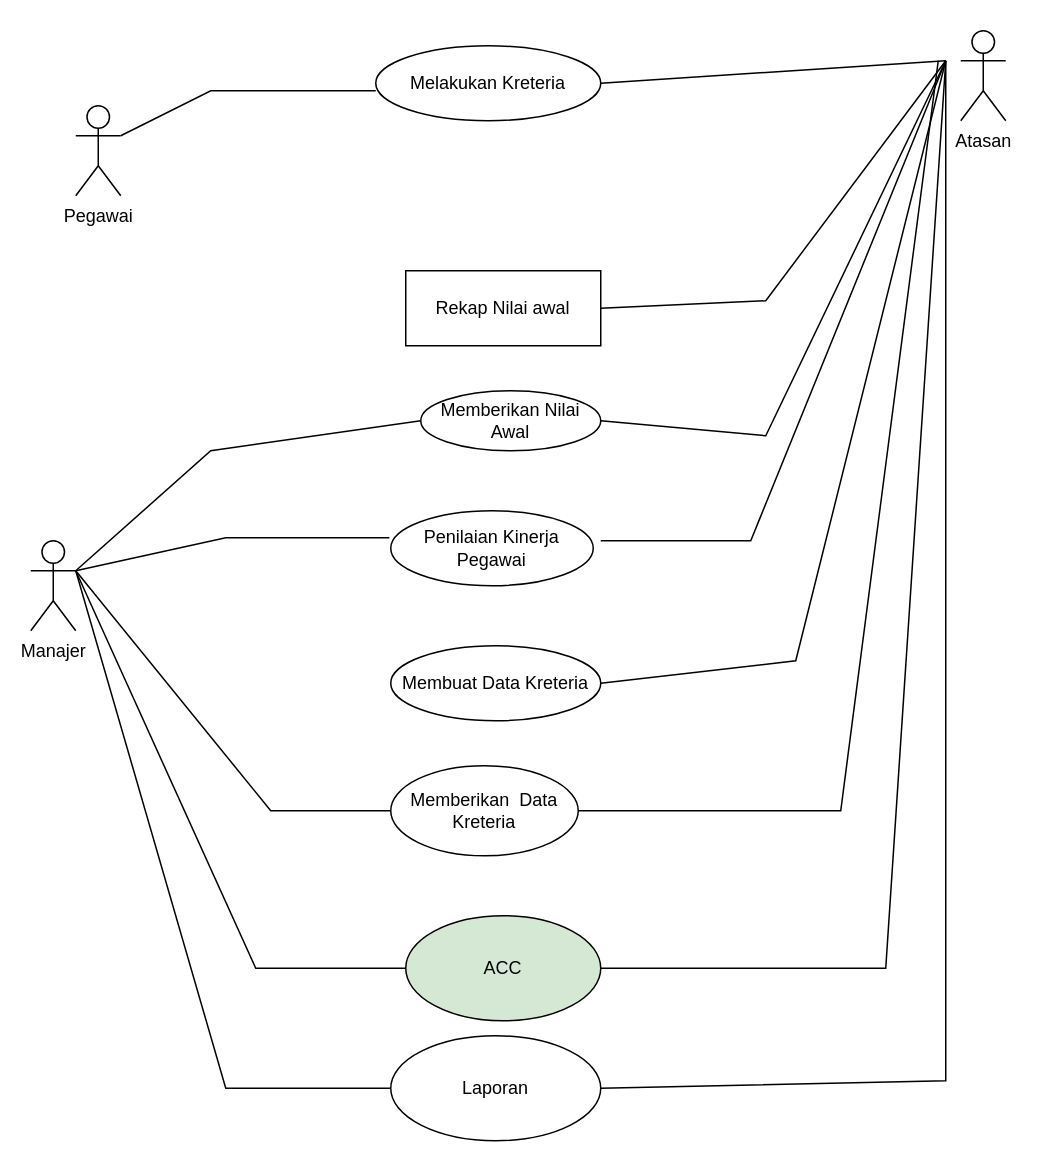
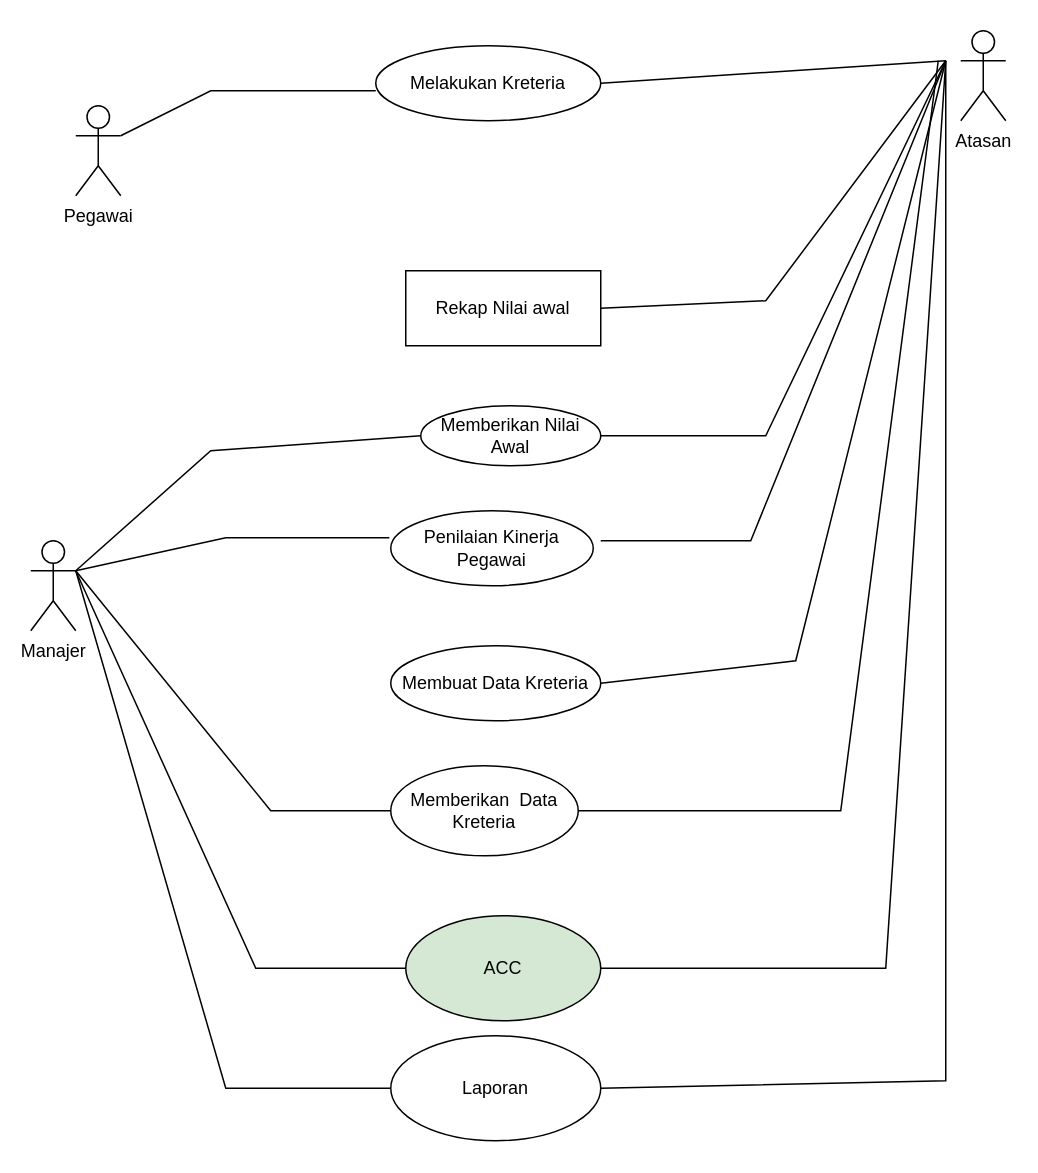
(511, 421) -> (511, 436)
